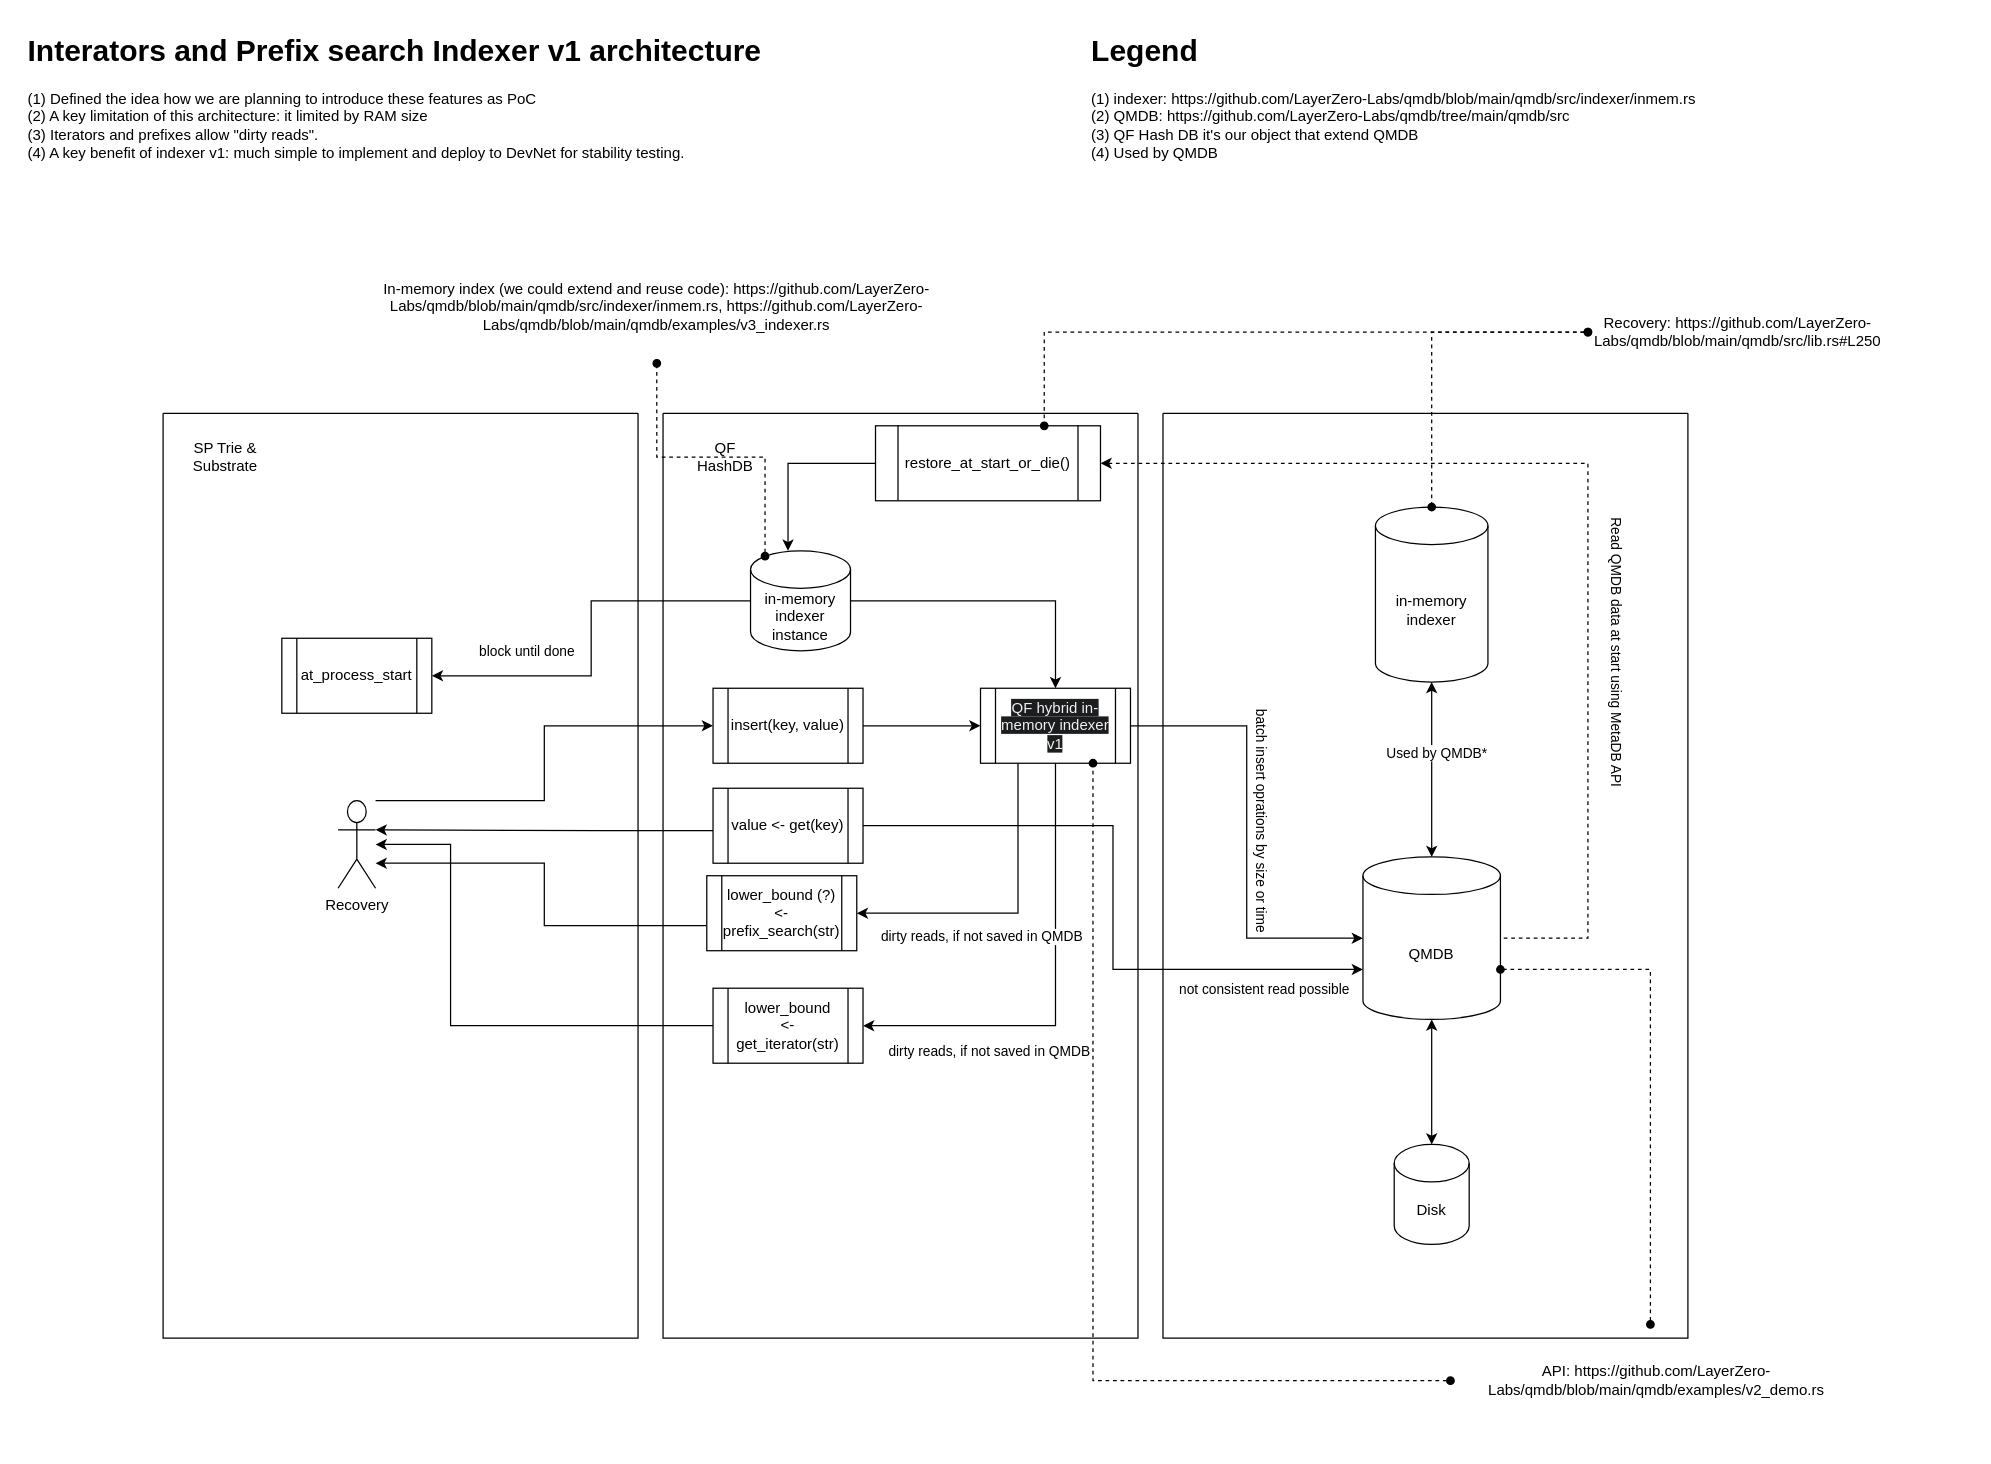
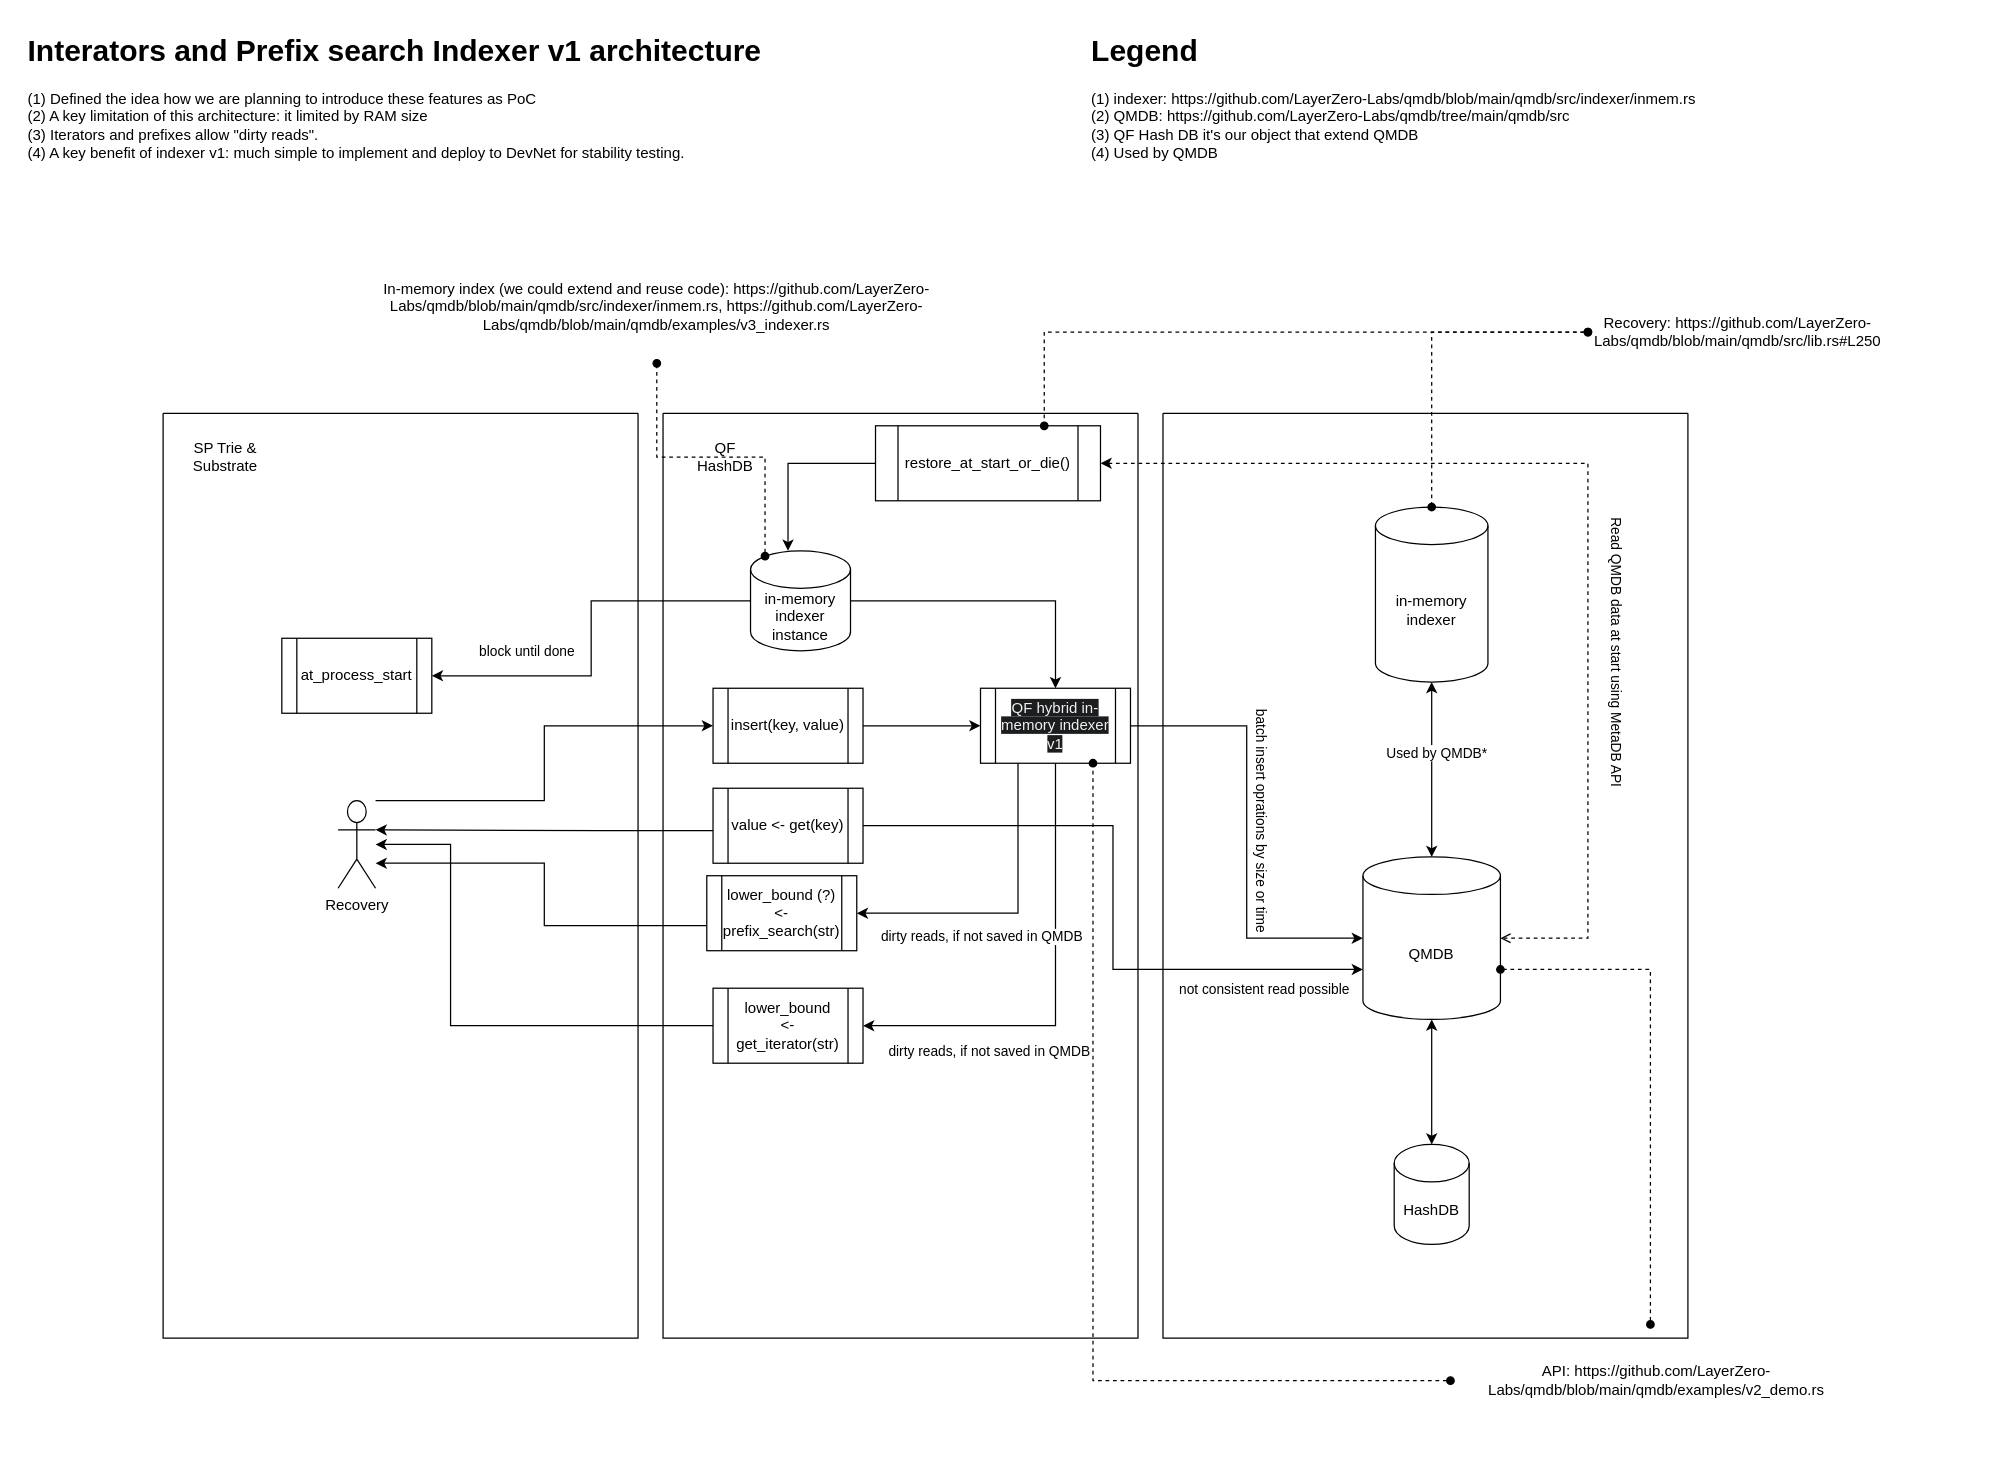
(1505, 938) -> (1506, 938)
(1432, 1211) -> (1432, 1211)
